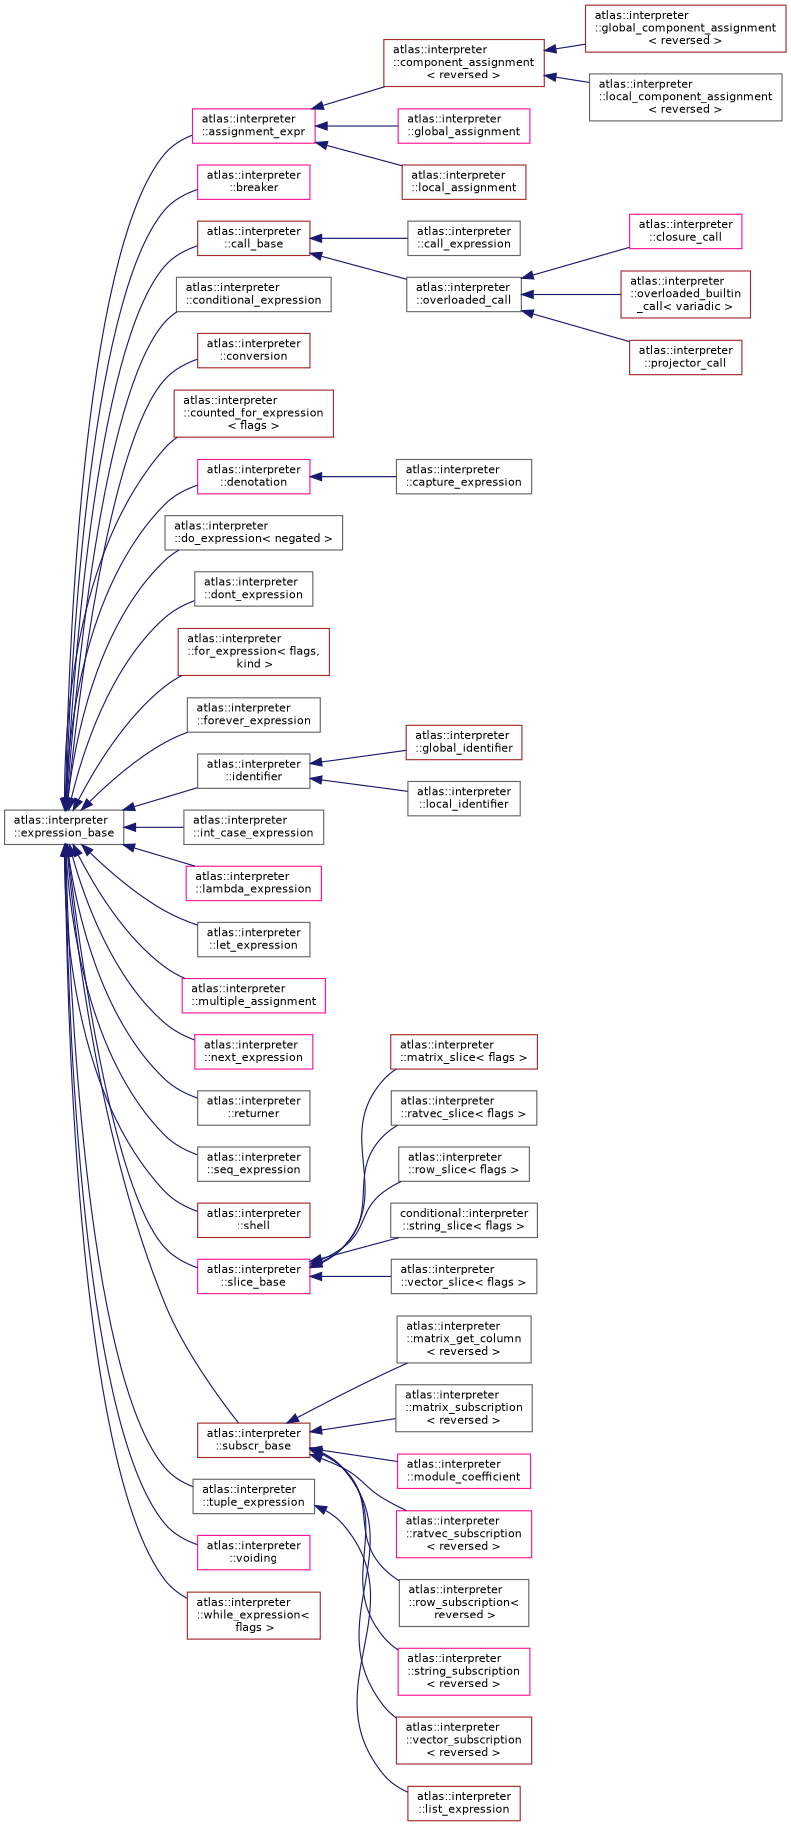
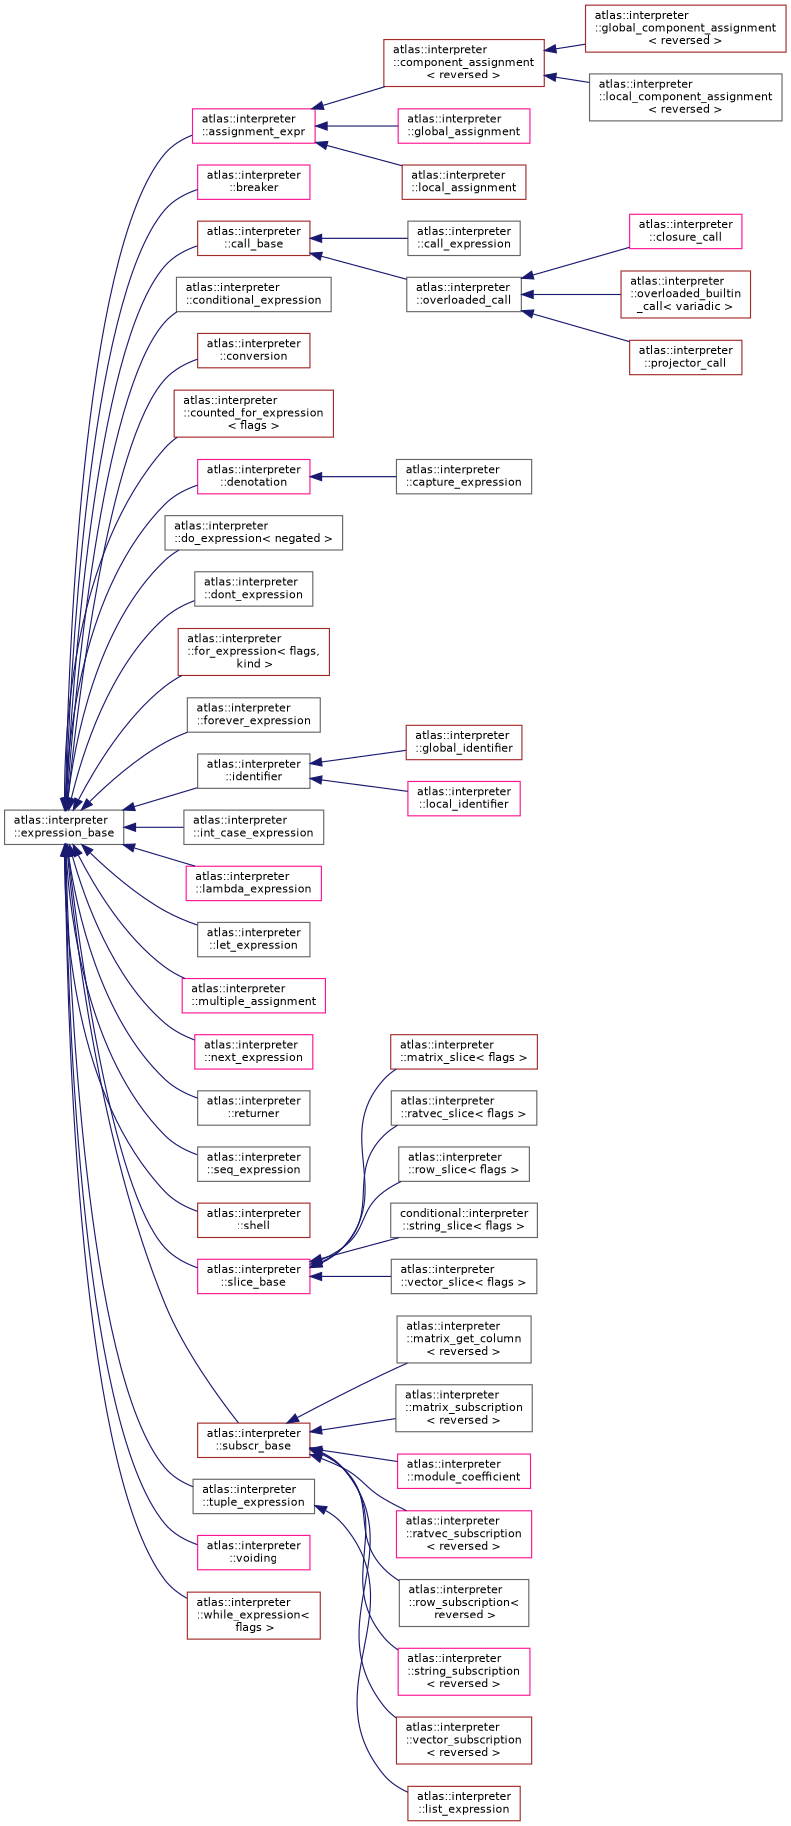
(464, 799) -> (464, 799)
